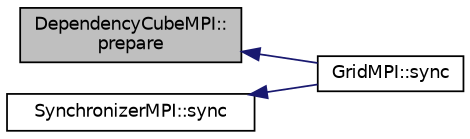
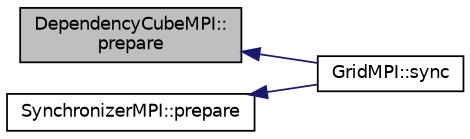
(131, 112) -> (131, 112)
